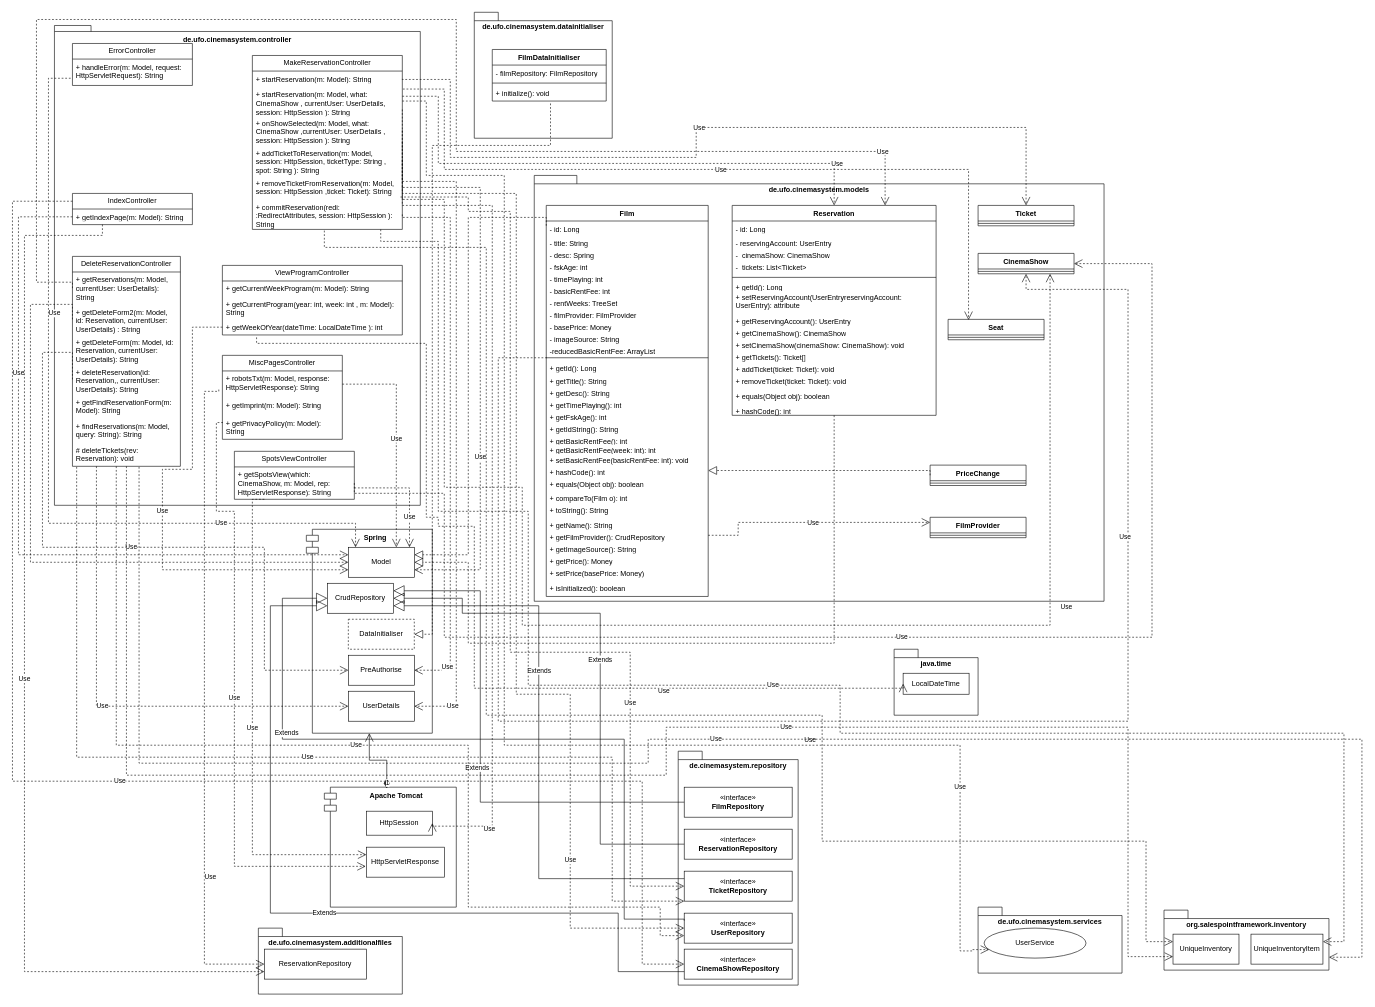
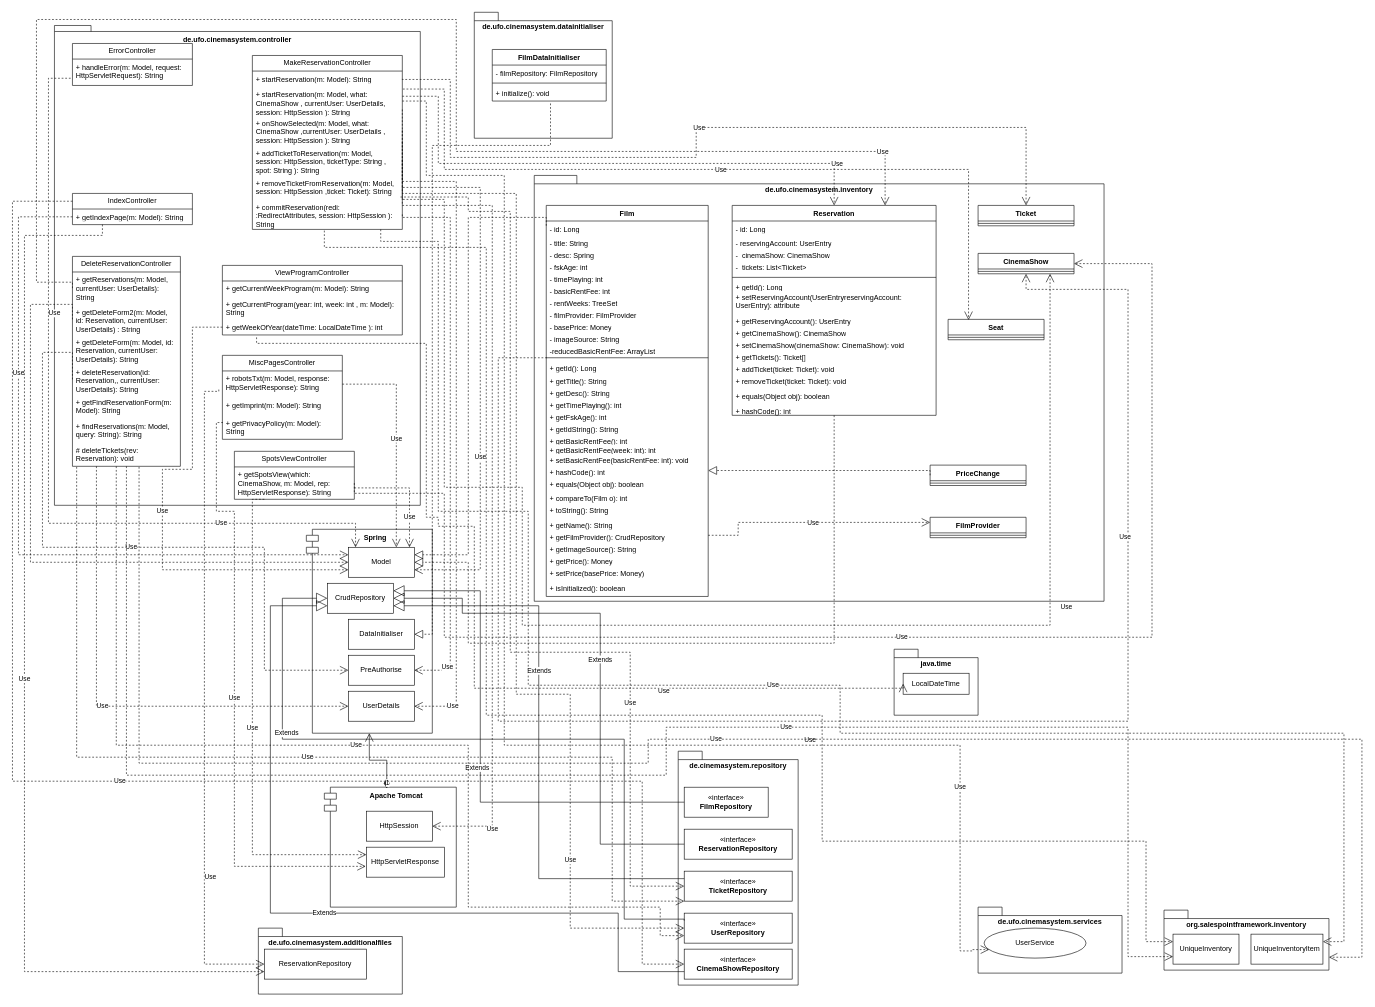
(819, 190) -> (819, 190)
(381, 635) -> (381, 635)
(738, 803) -> (726, 803)
(399, 824) -> (399, 827)
